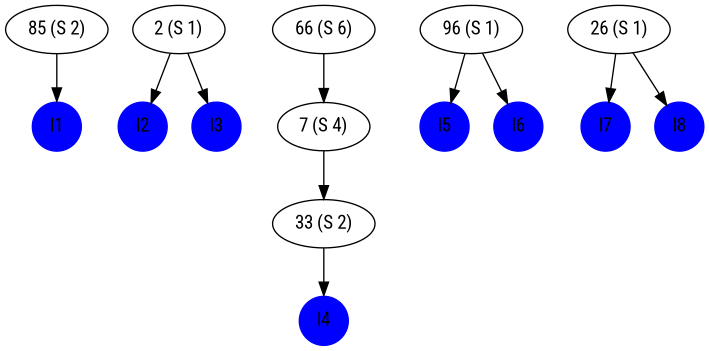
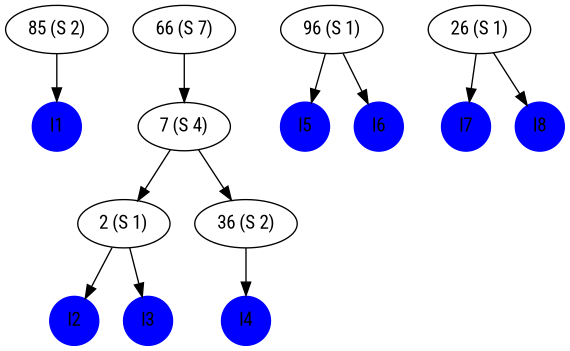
(324, 30) -> (184, 30)
none -> (158, 170)
(324, 224) -> (246, 224)
